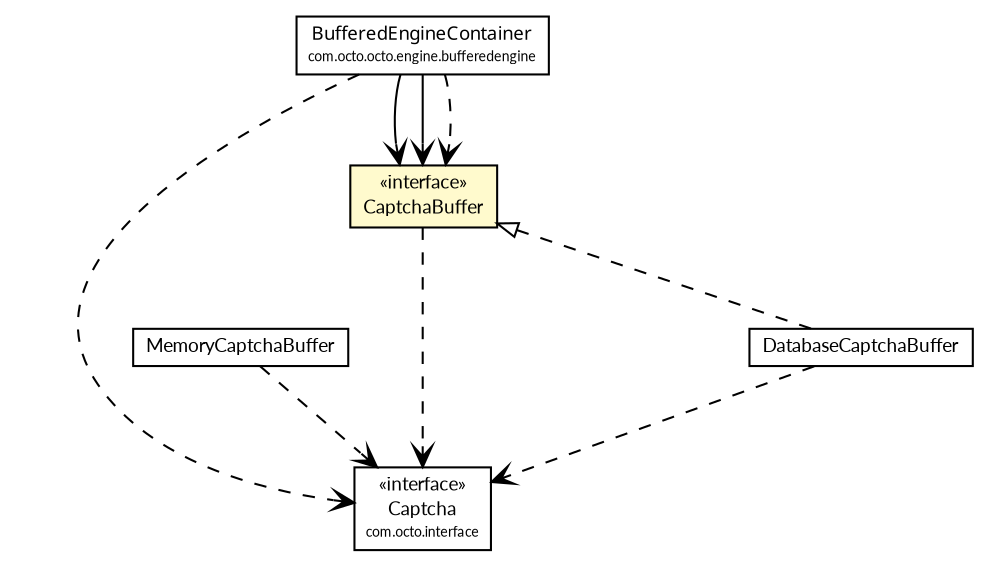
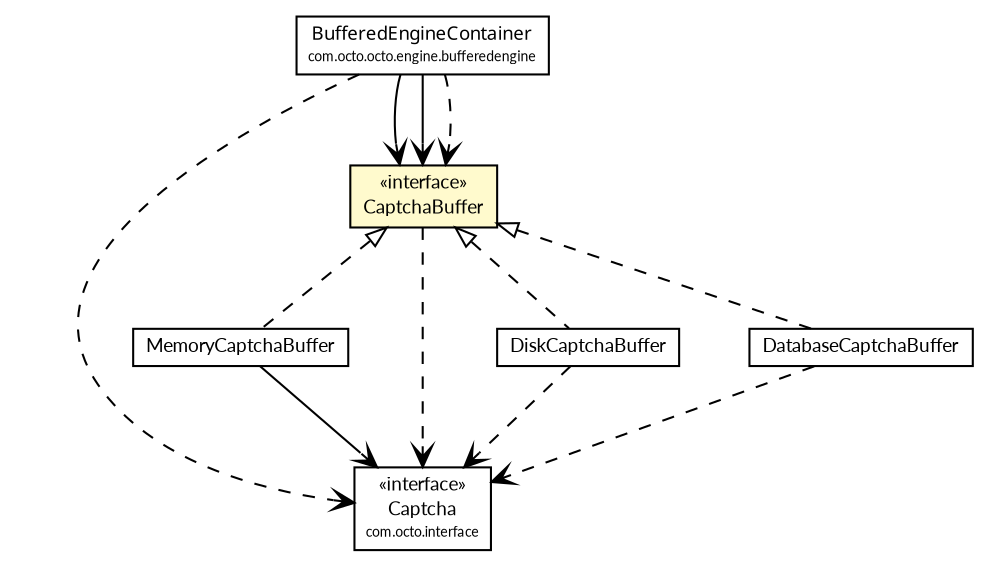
none -> (316, 285)
none -> (588, 347)
(310, 410) -> (310, 410)
